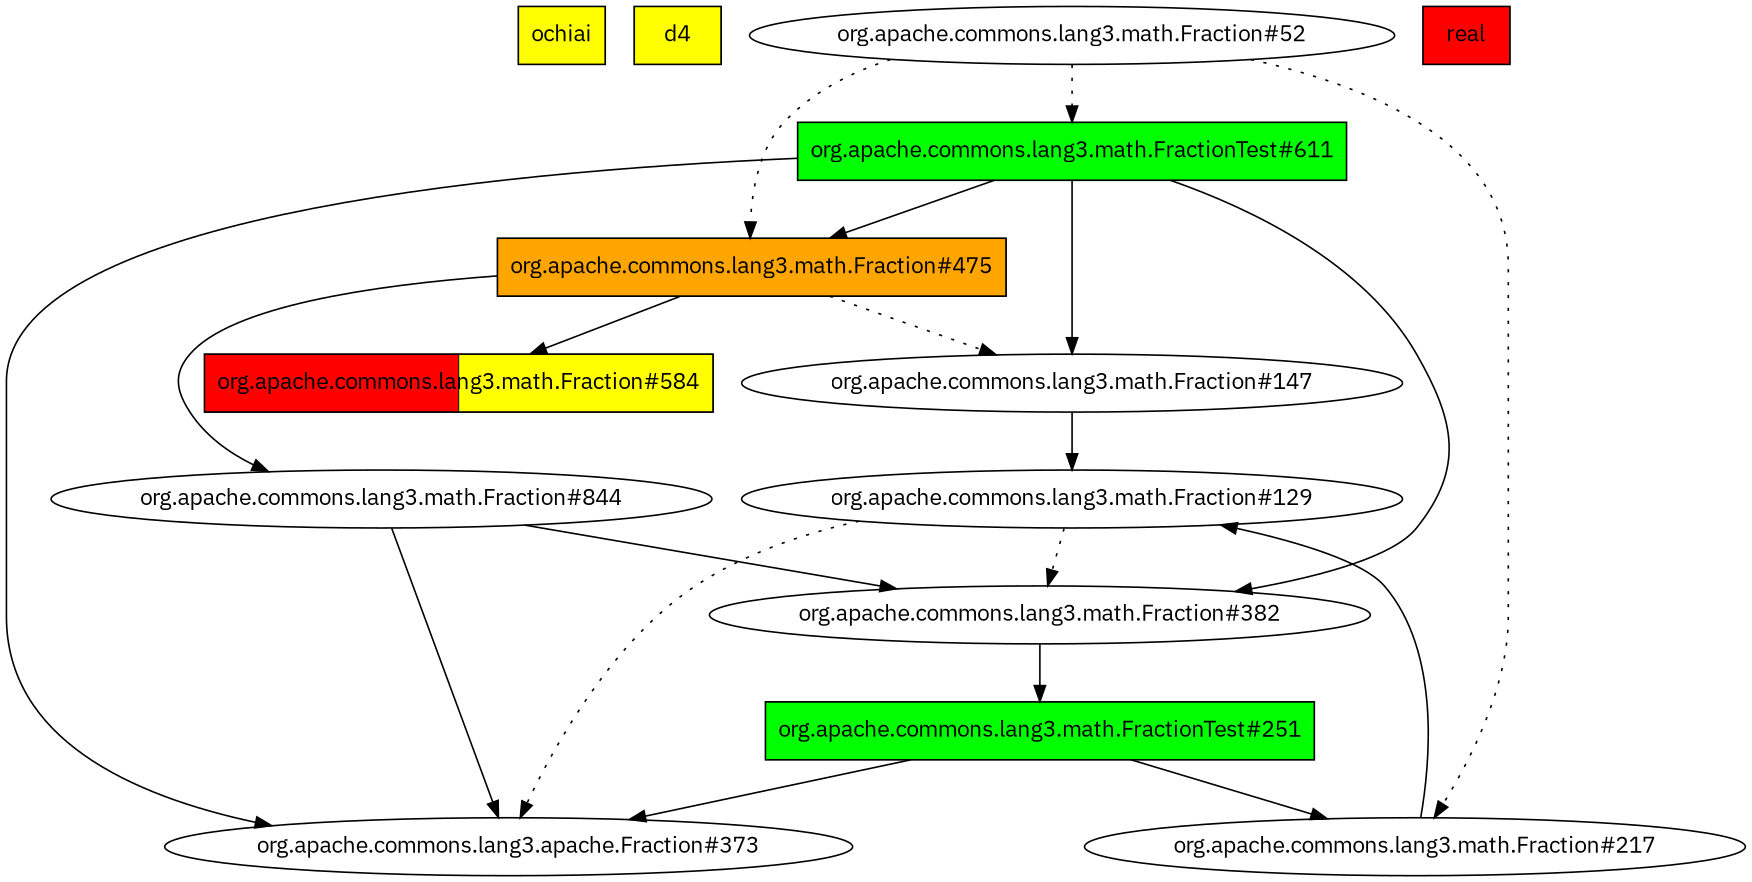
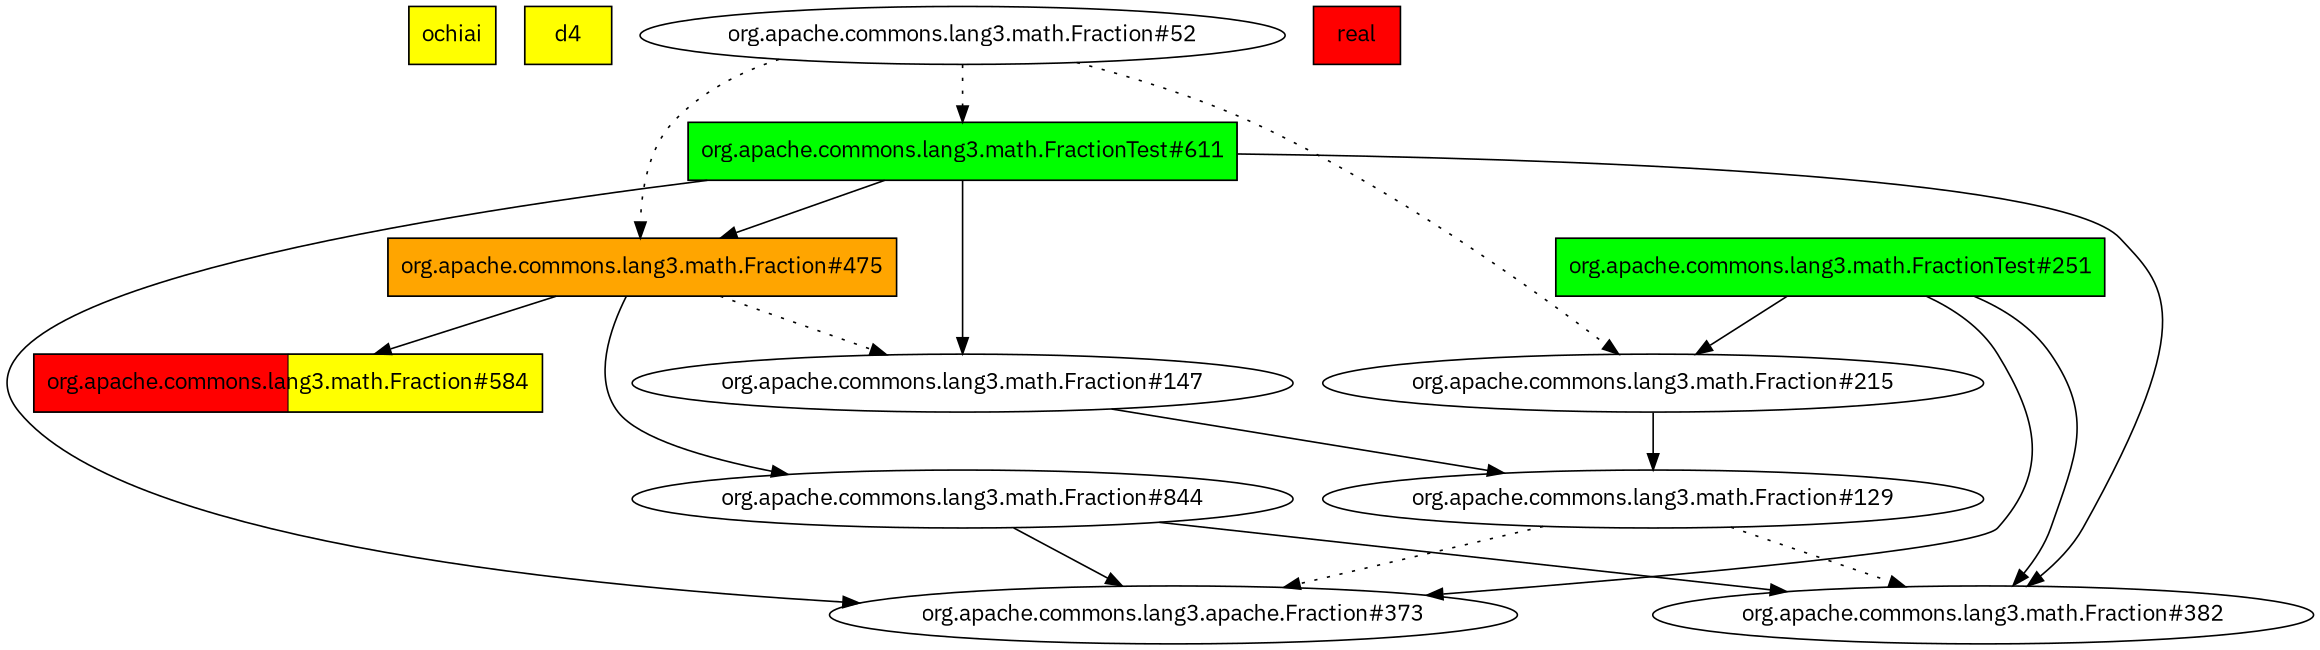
(1040, 665) -> (2077, 418)
(1415, 847) -> (1653, 383)
